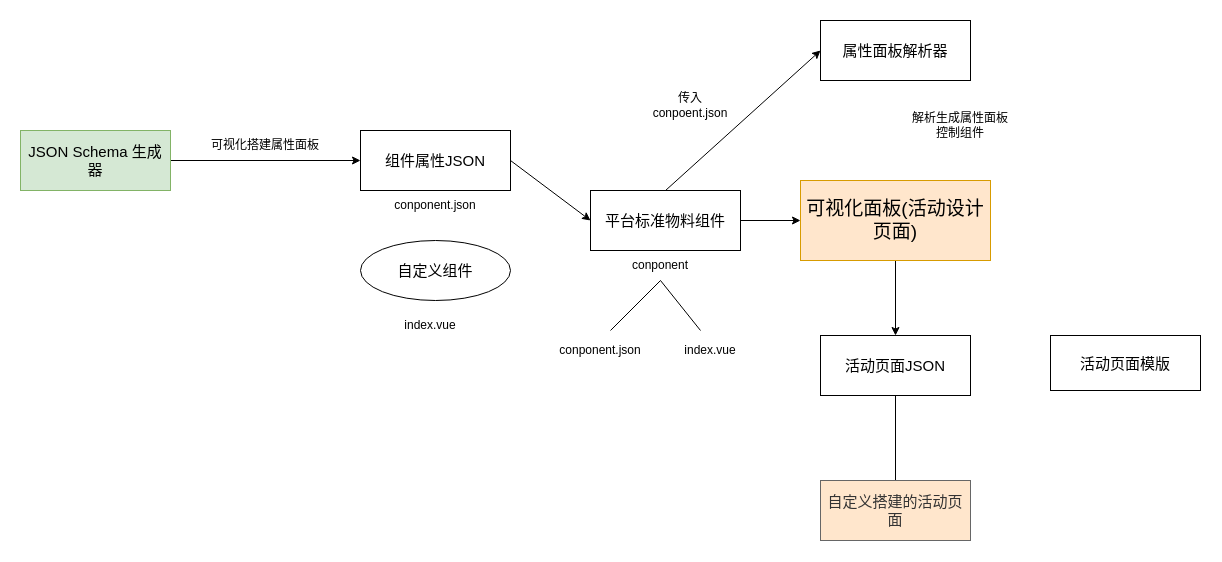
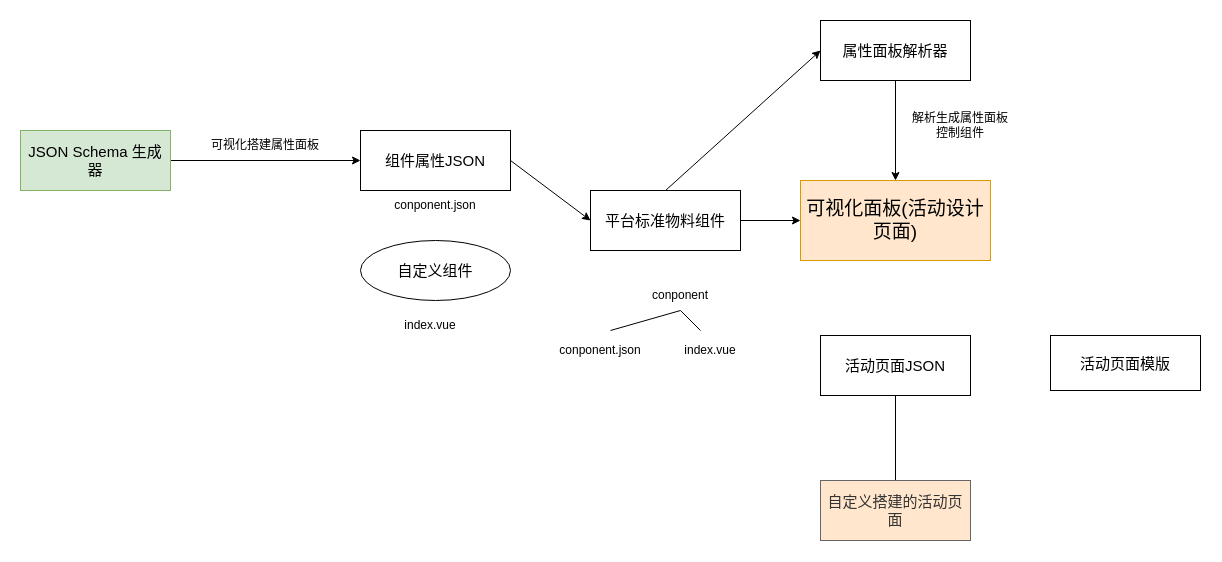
(691, 106) -> none
none -> (896, 127)
(661, 266) -> (681, 296)
(896, 295) -> none
